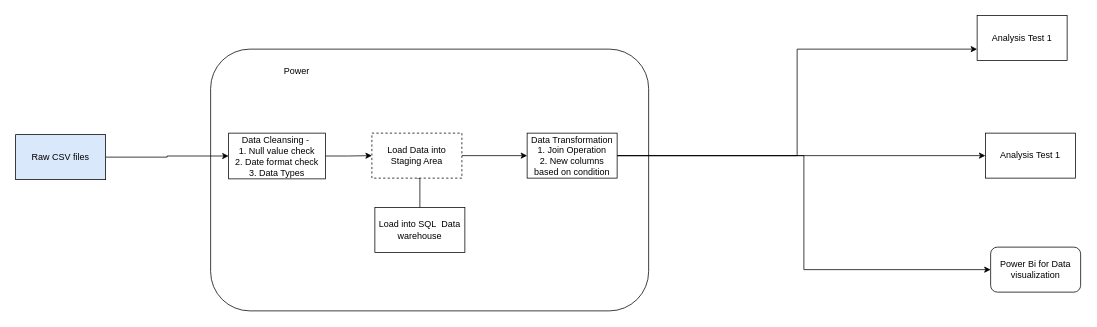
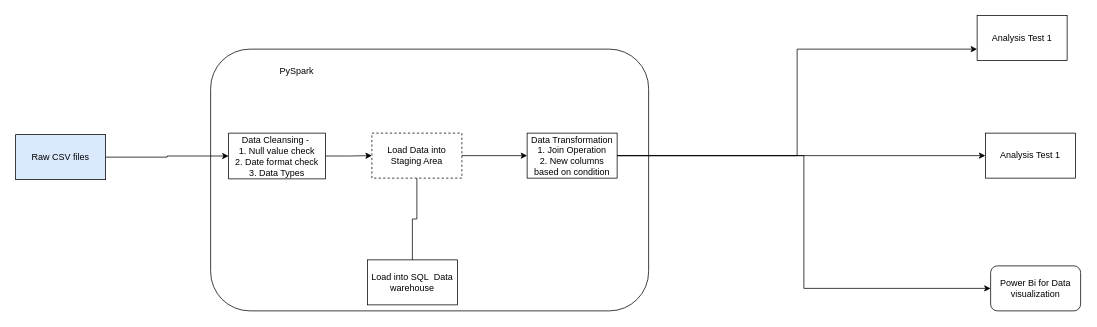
(297, 72) -> (297, 72)
(420, 230) -> (412, 282)
(1035, 270) -> (1035, 288)
